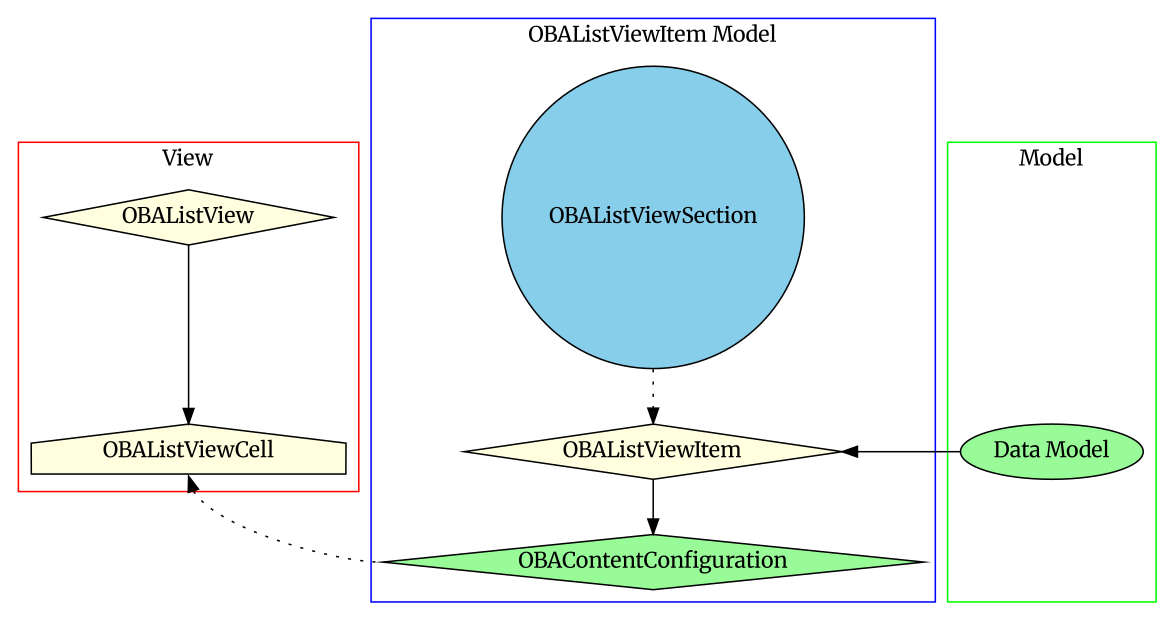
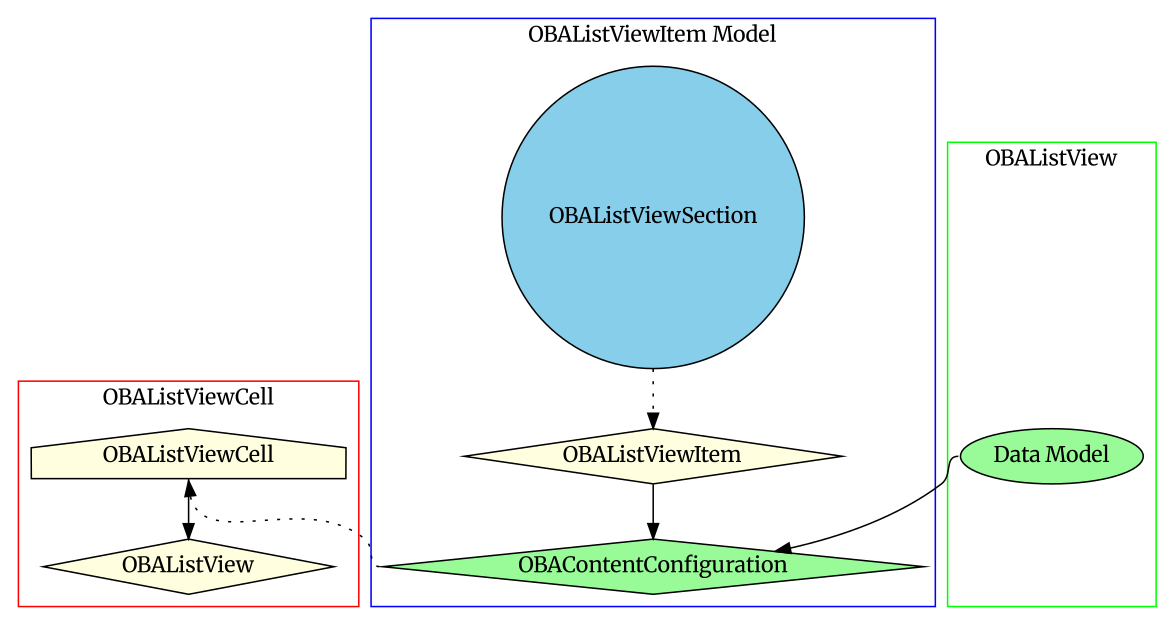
(189, 160) -> (189, 399)
(1052, 160) -> (1052, 160)
(189, 327) -> (189, 512)
(909, 452) -> (885, 517)
